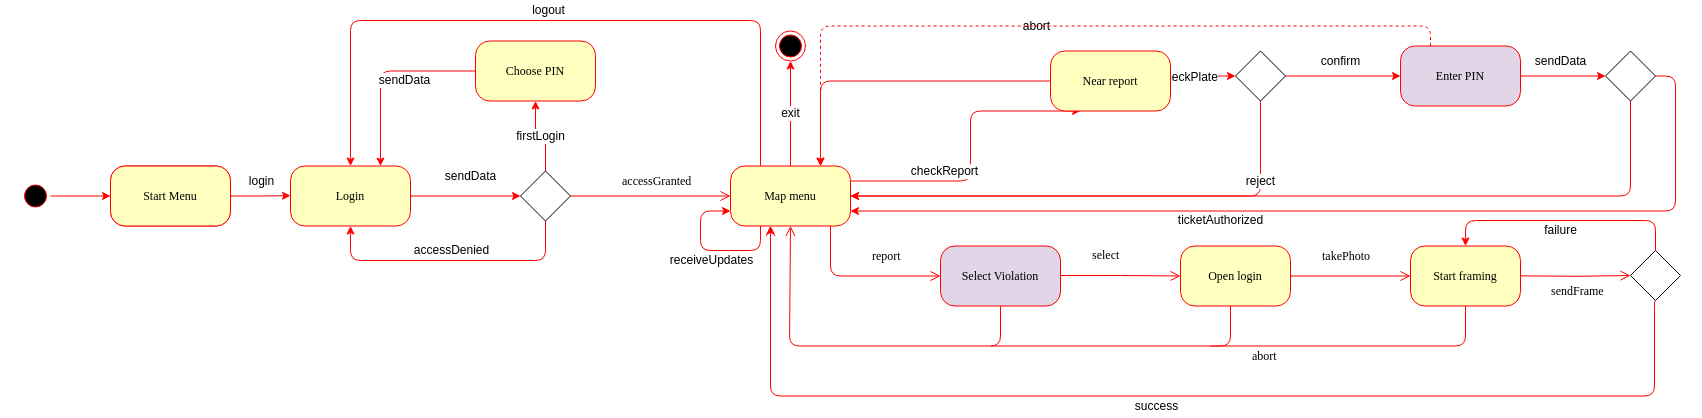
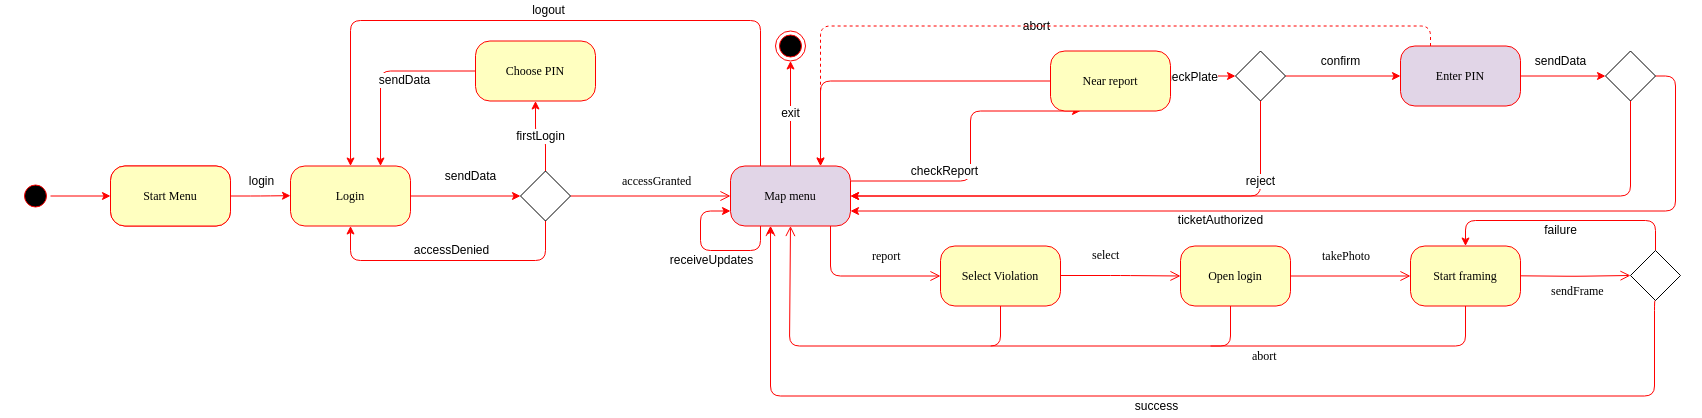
(791, 196) -> (791, 196)
(1001, 276) -> (1001, 276)
